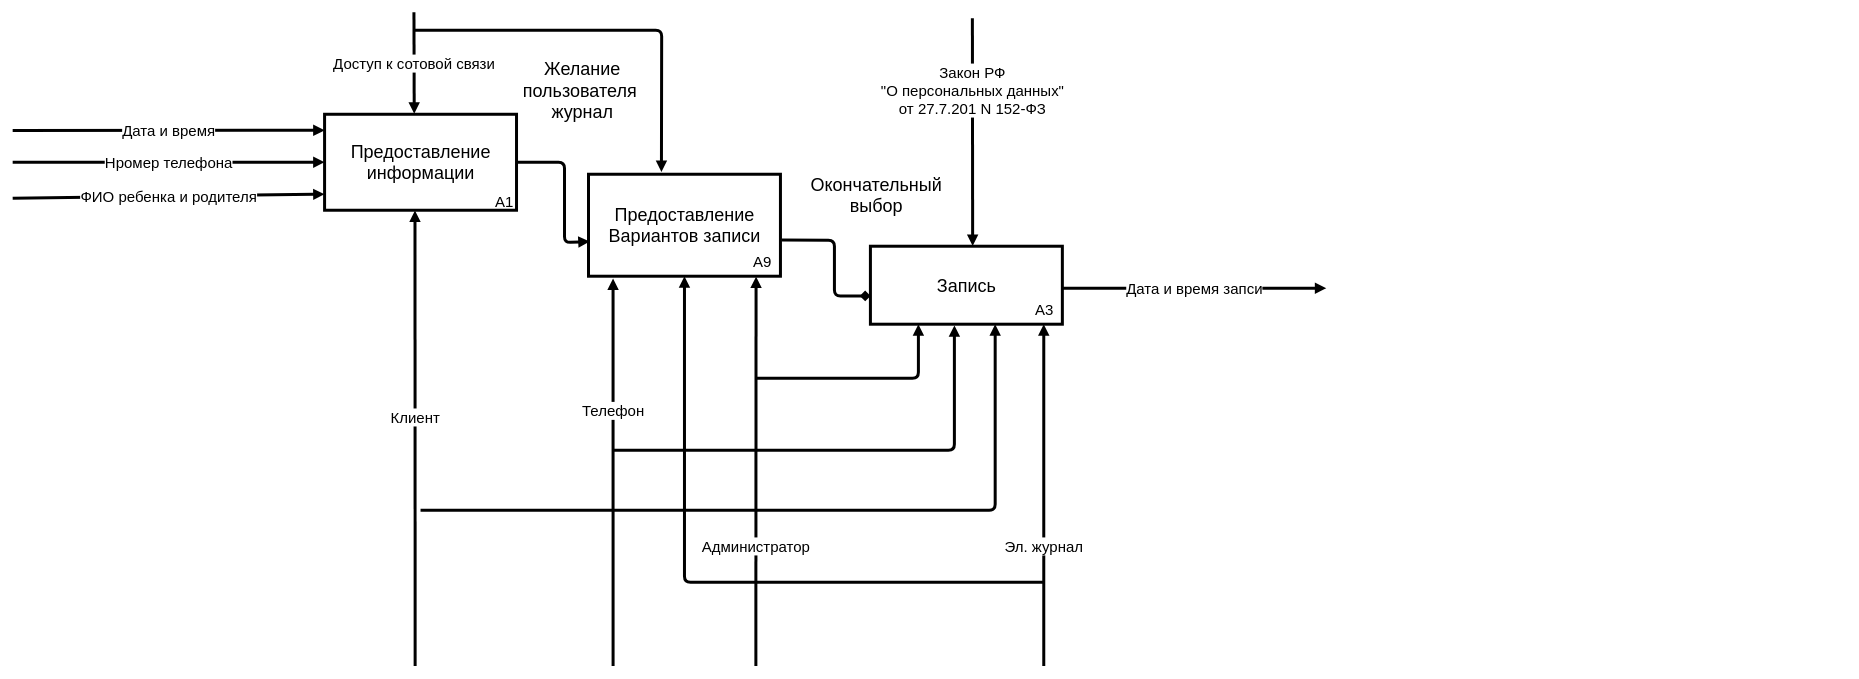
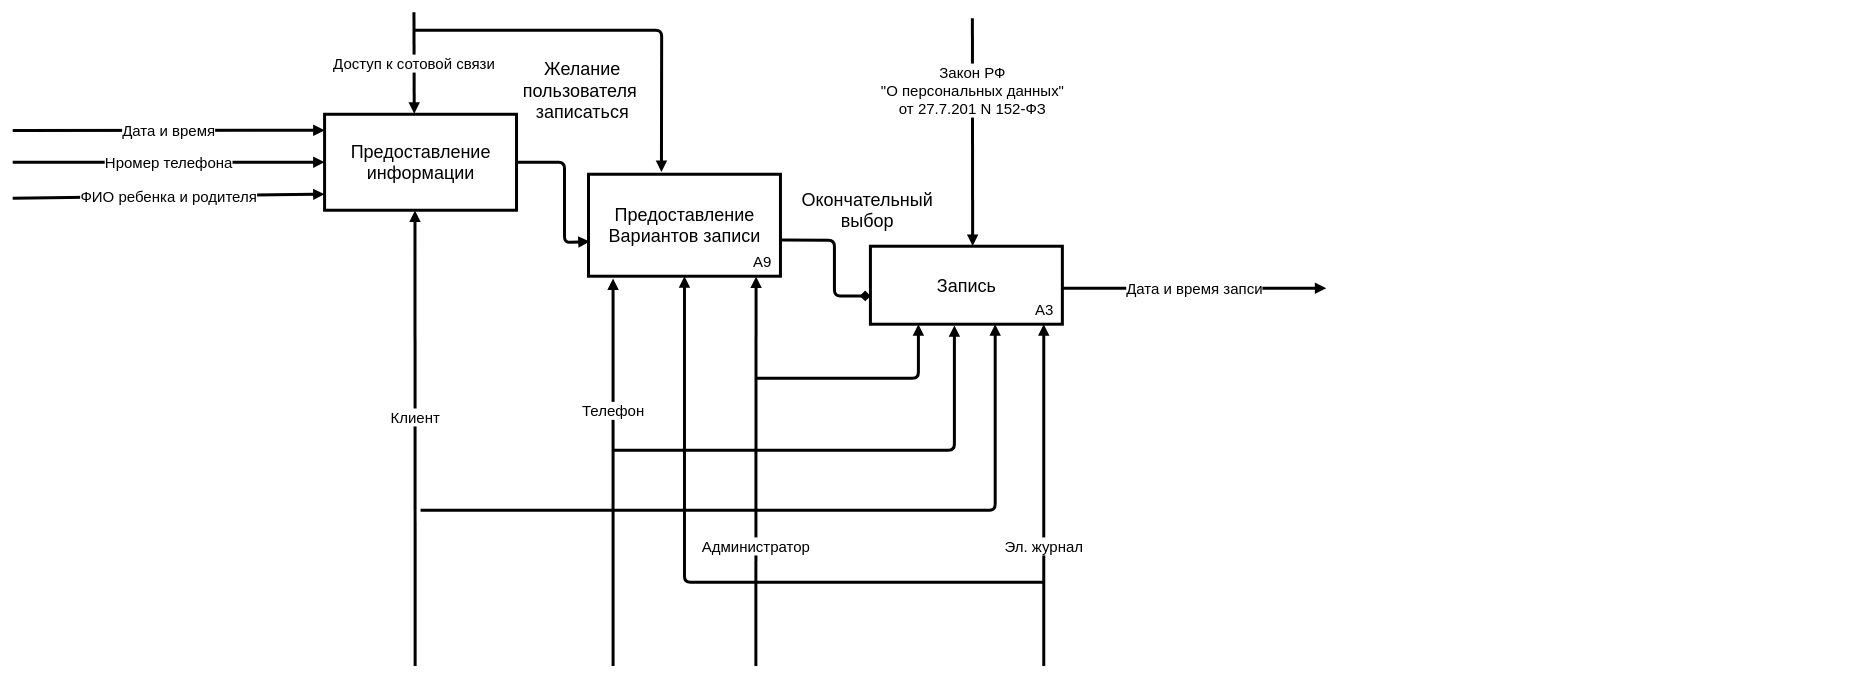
(582, 90) -> (582, 90)
(876, 195) -> (867, 210)
(504, 201) -> none
